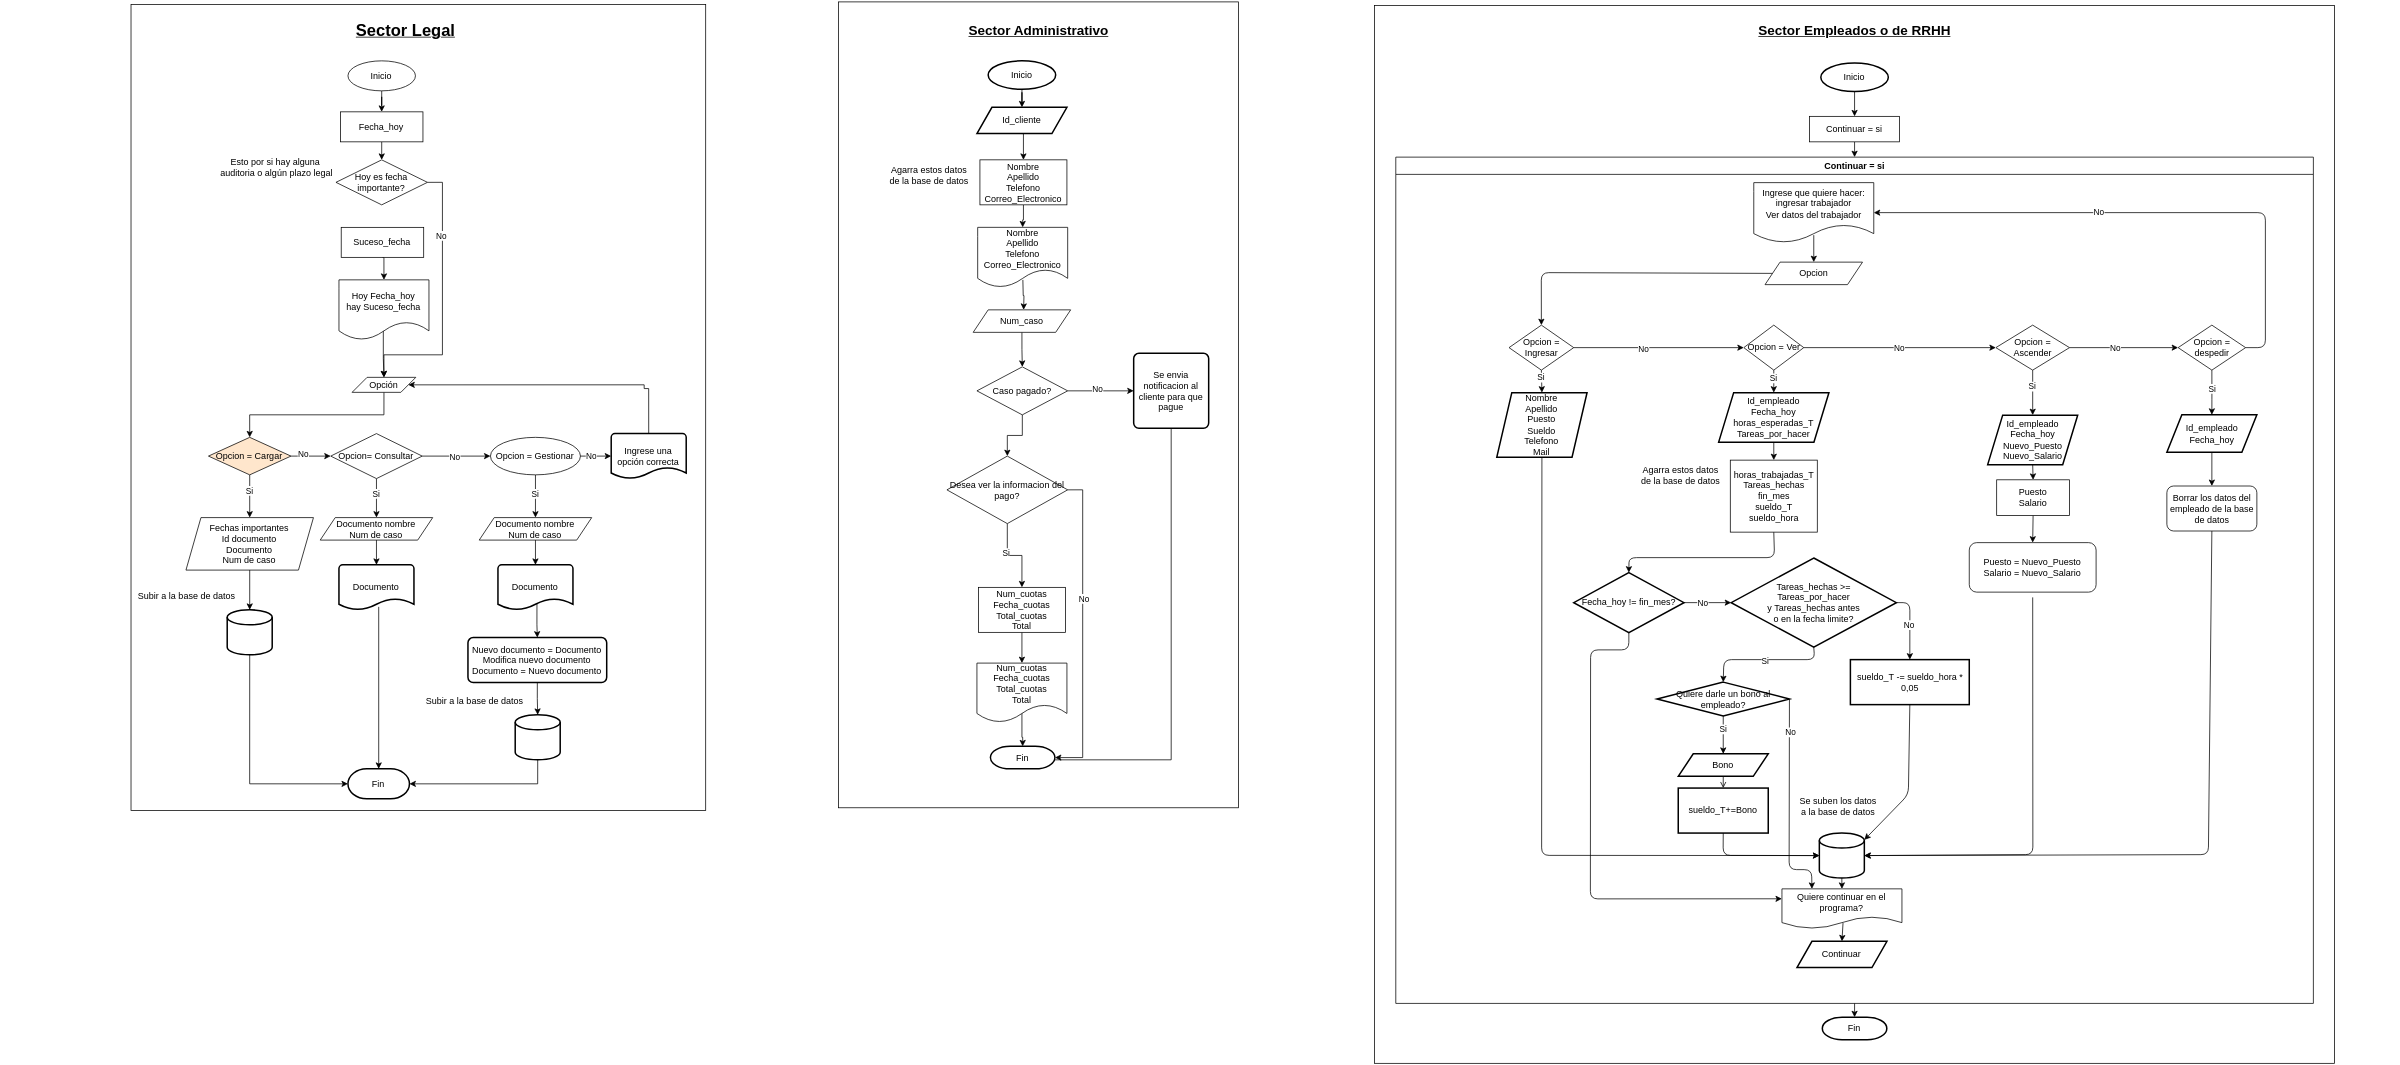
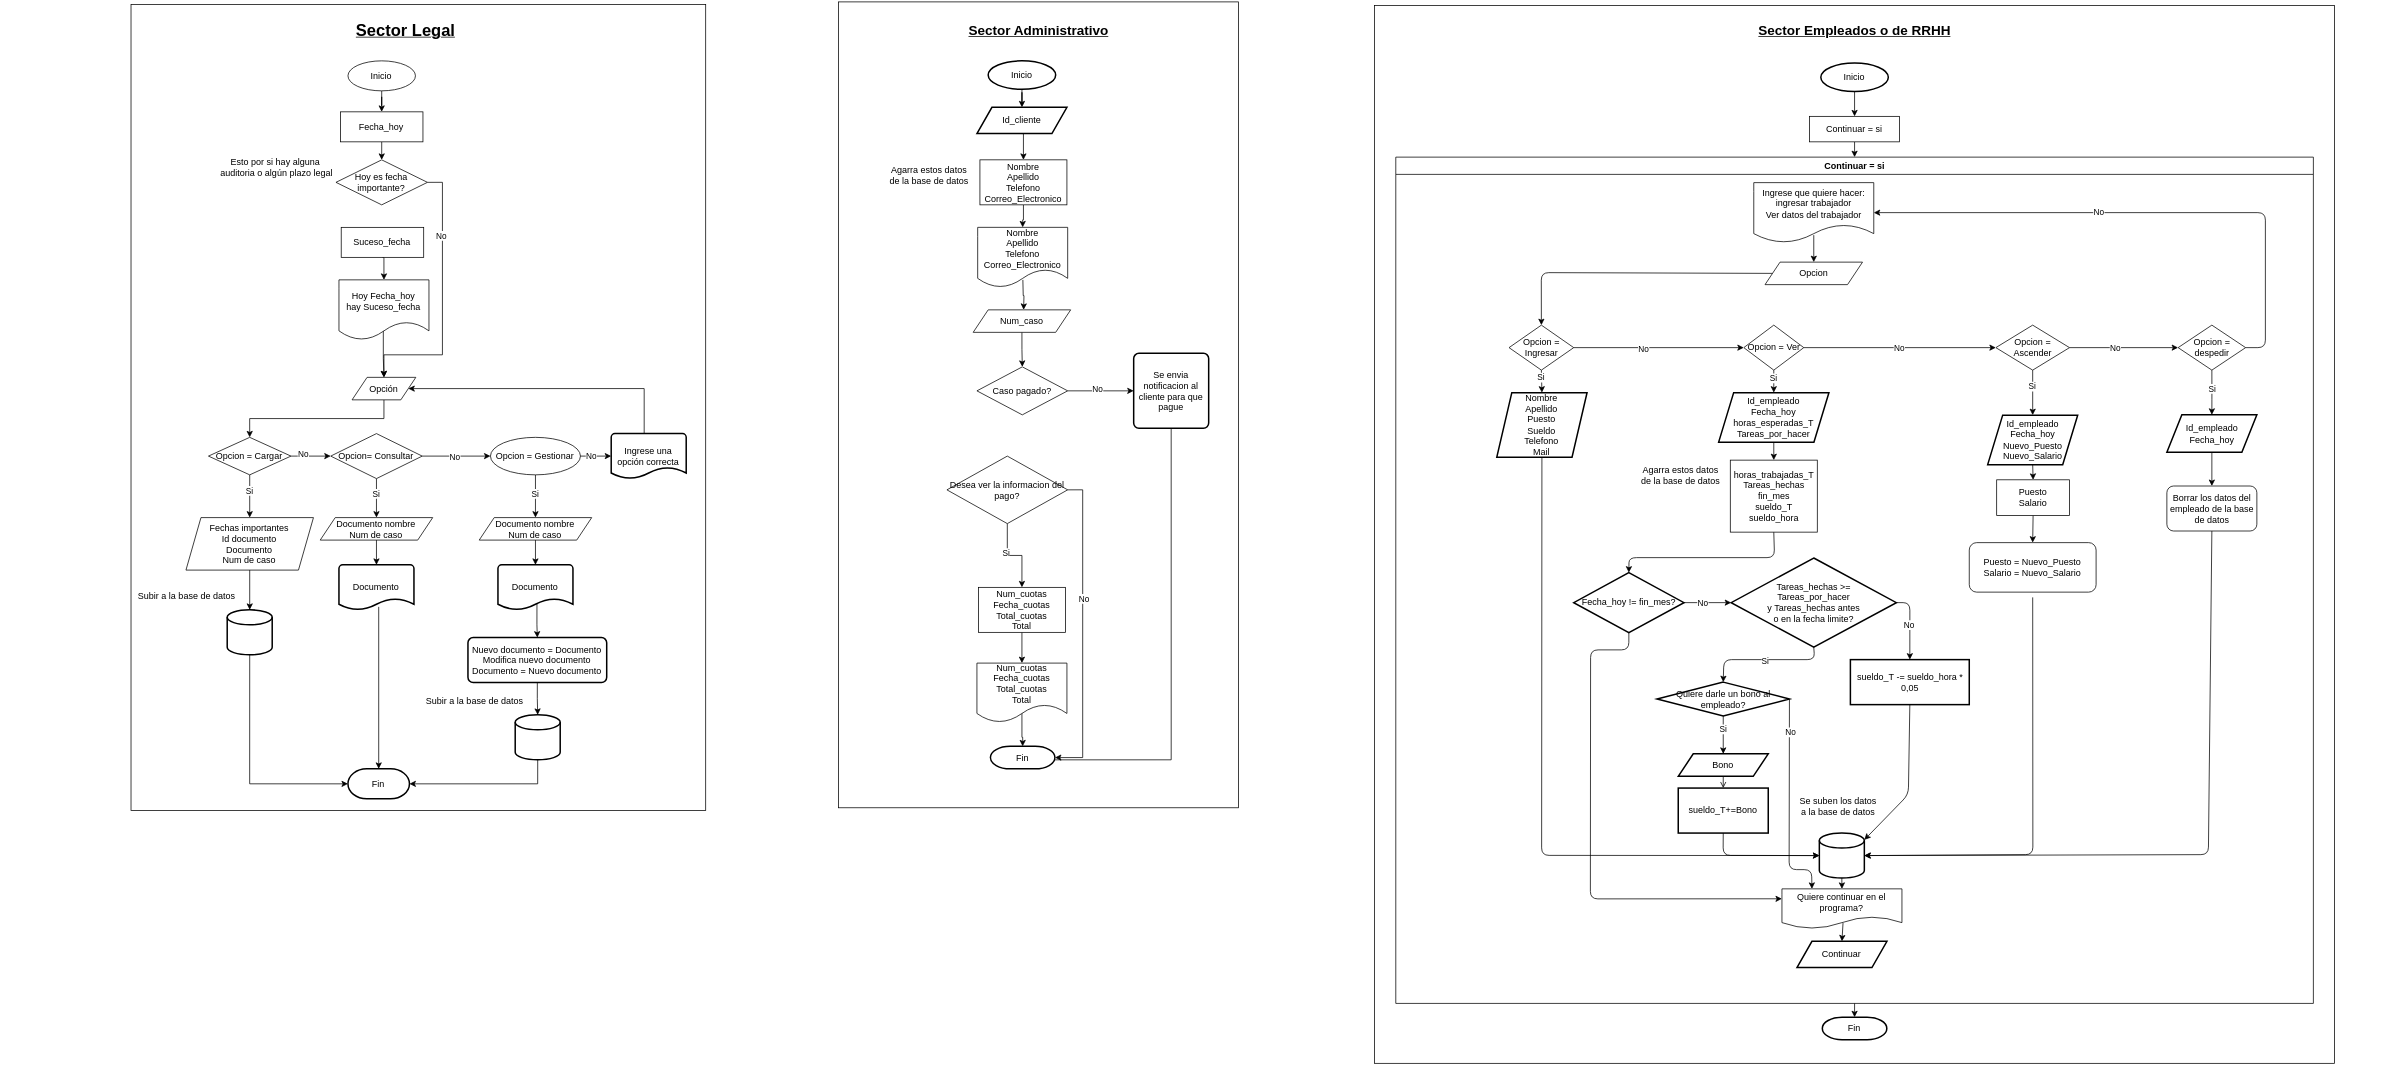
(384, 385) -> (384, 389)
(1017, 435) -> none
(250, 456) -> (250, 456)
